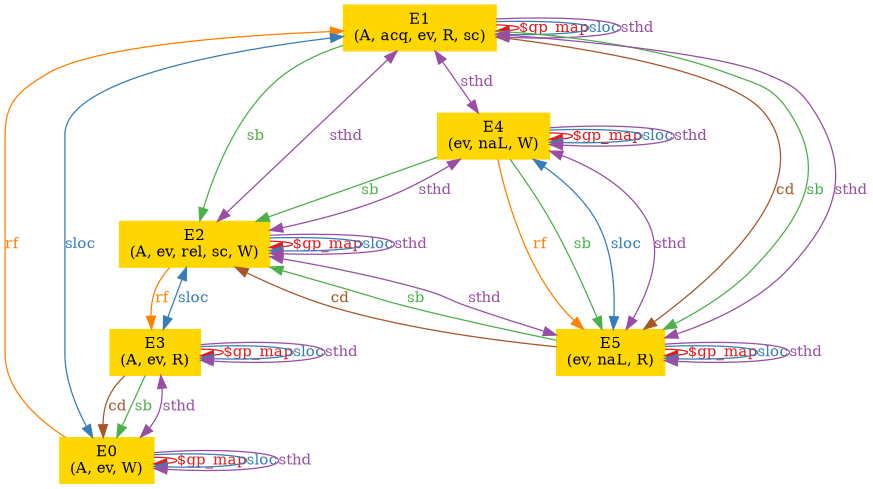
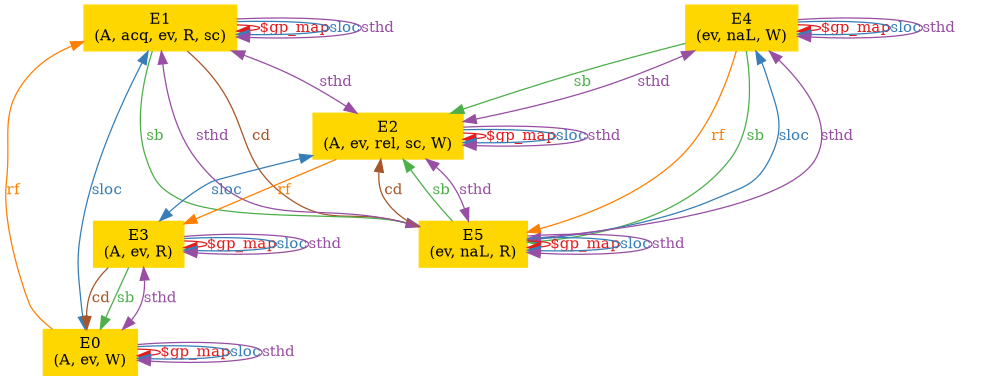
(457, 82) -> none
(252, 108) -> none
